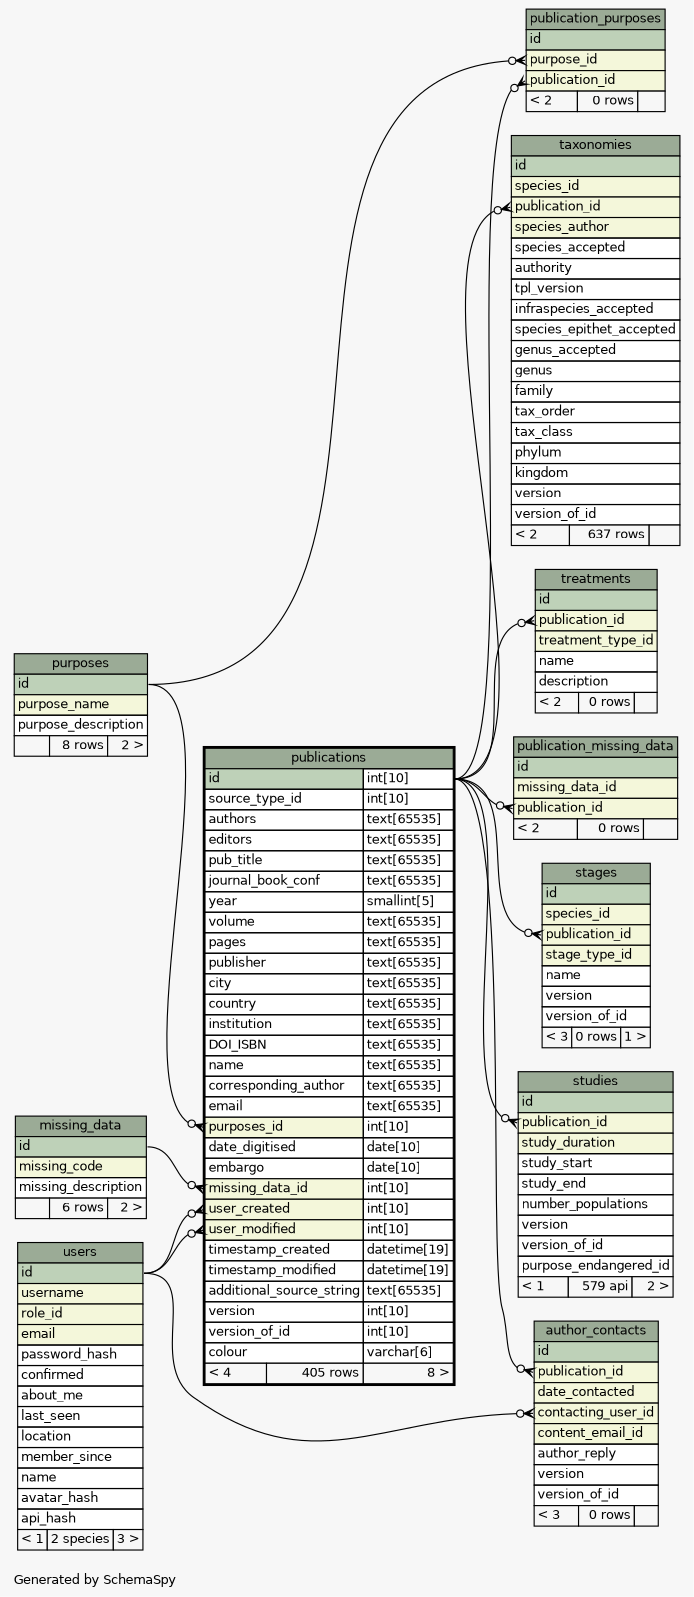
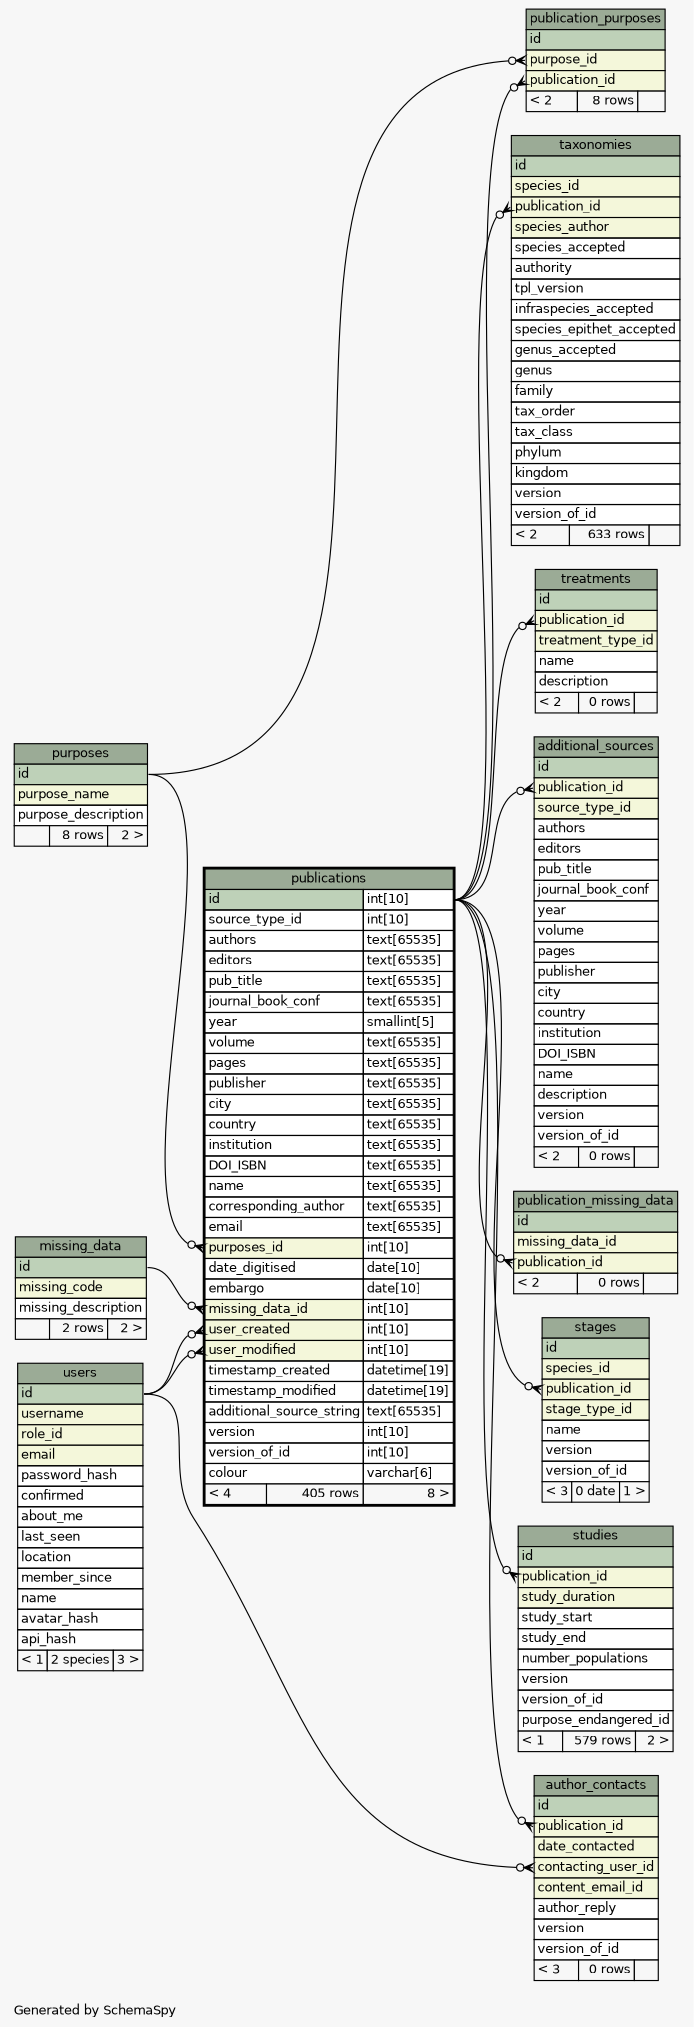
(613, 101) -> (613, 101)
(617, 535) -> (617, 535)
none -> (596, 952)
(596, 1037) -> (596, 1491)
(83, 1208) -> (83, 1329)
(605, 1286) -> (603, 1741)
